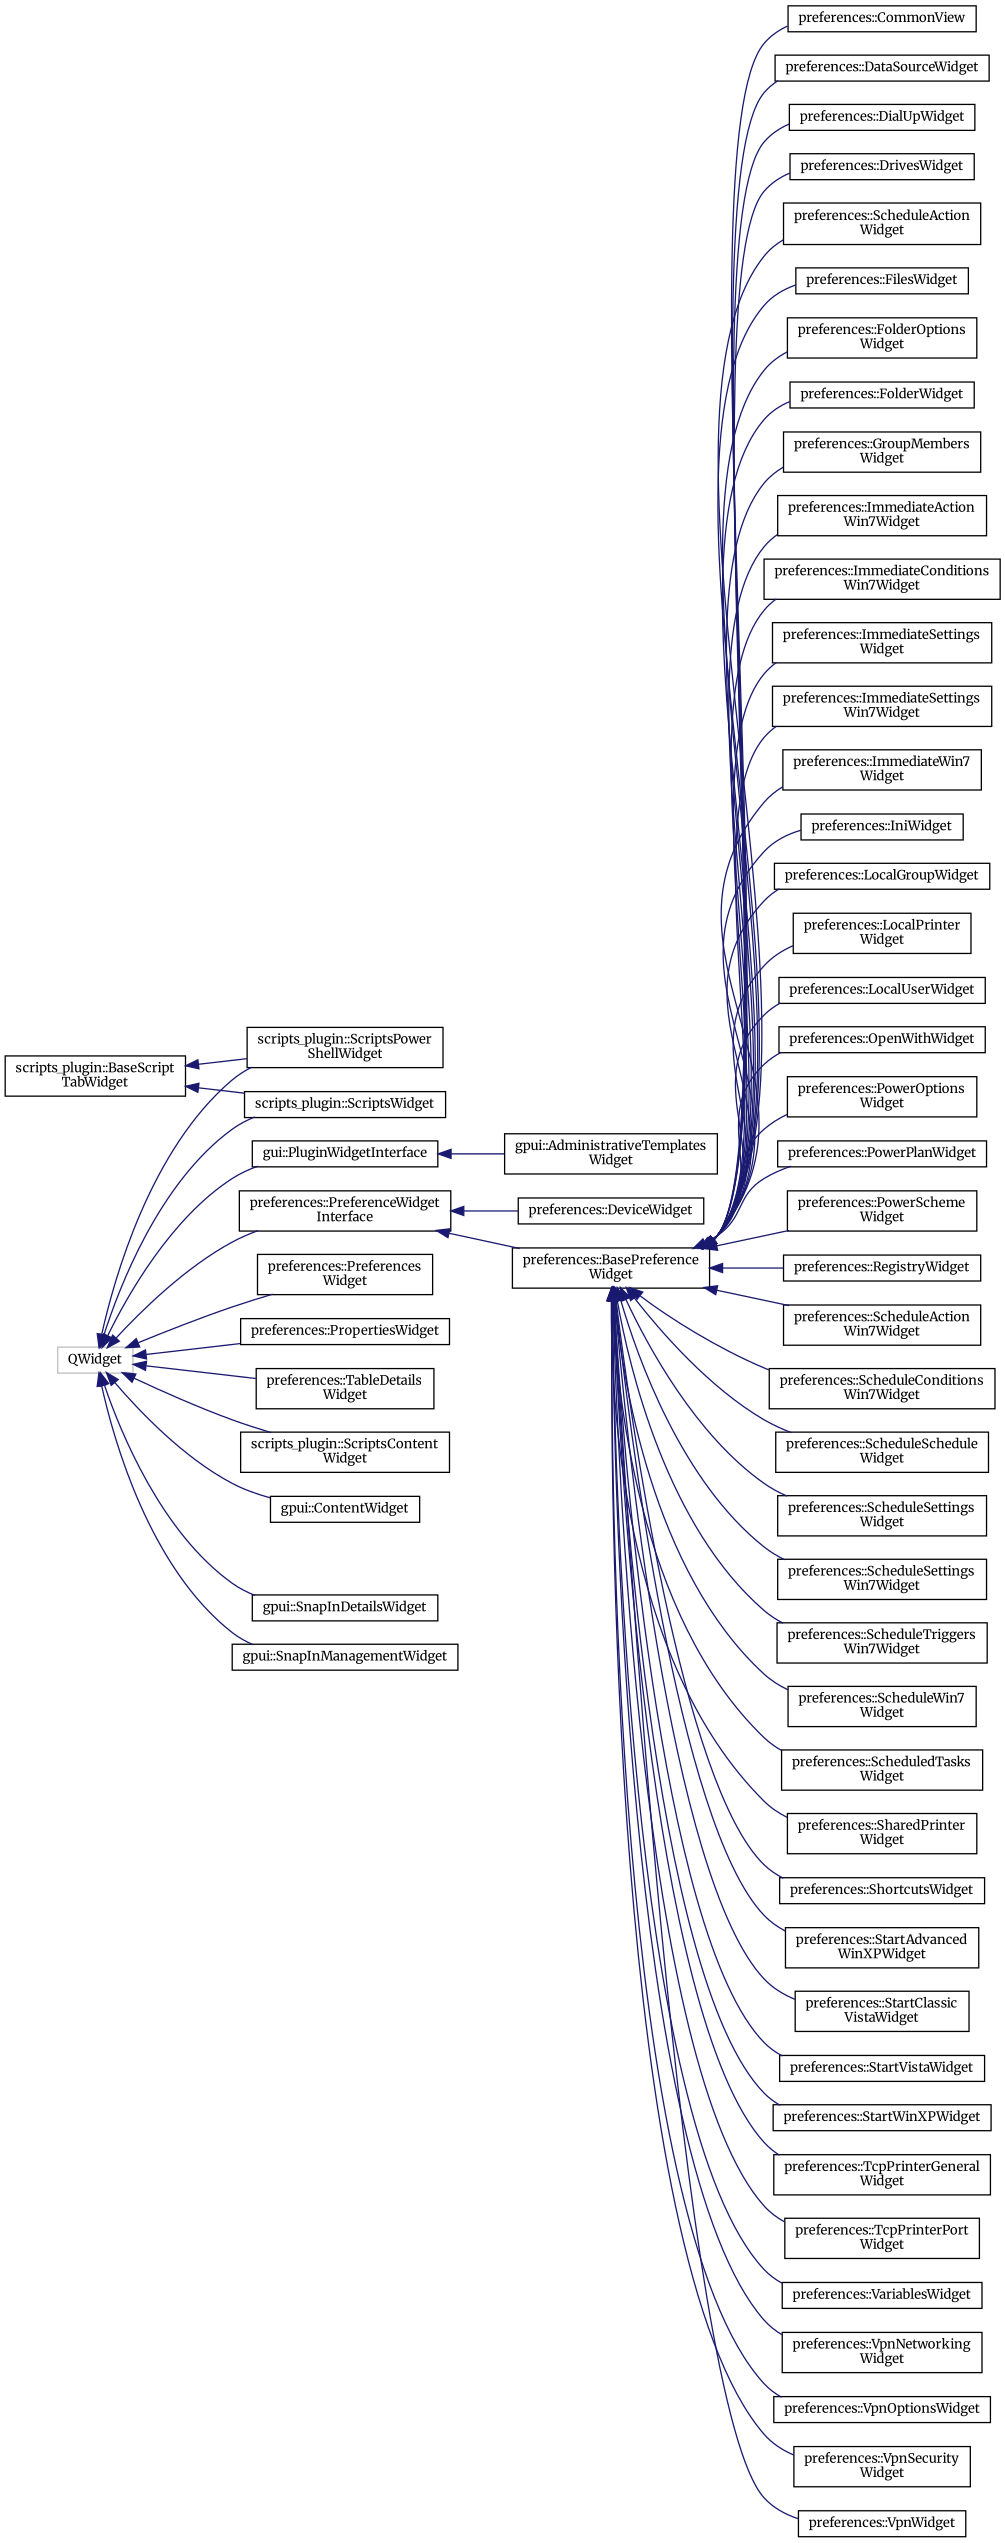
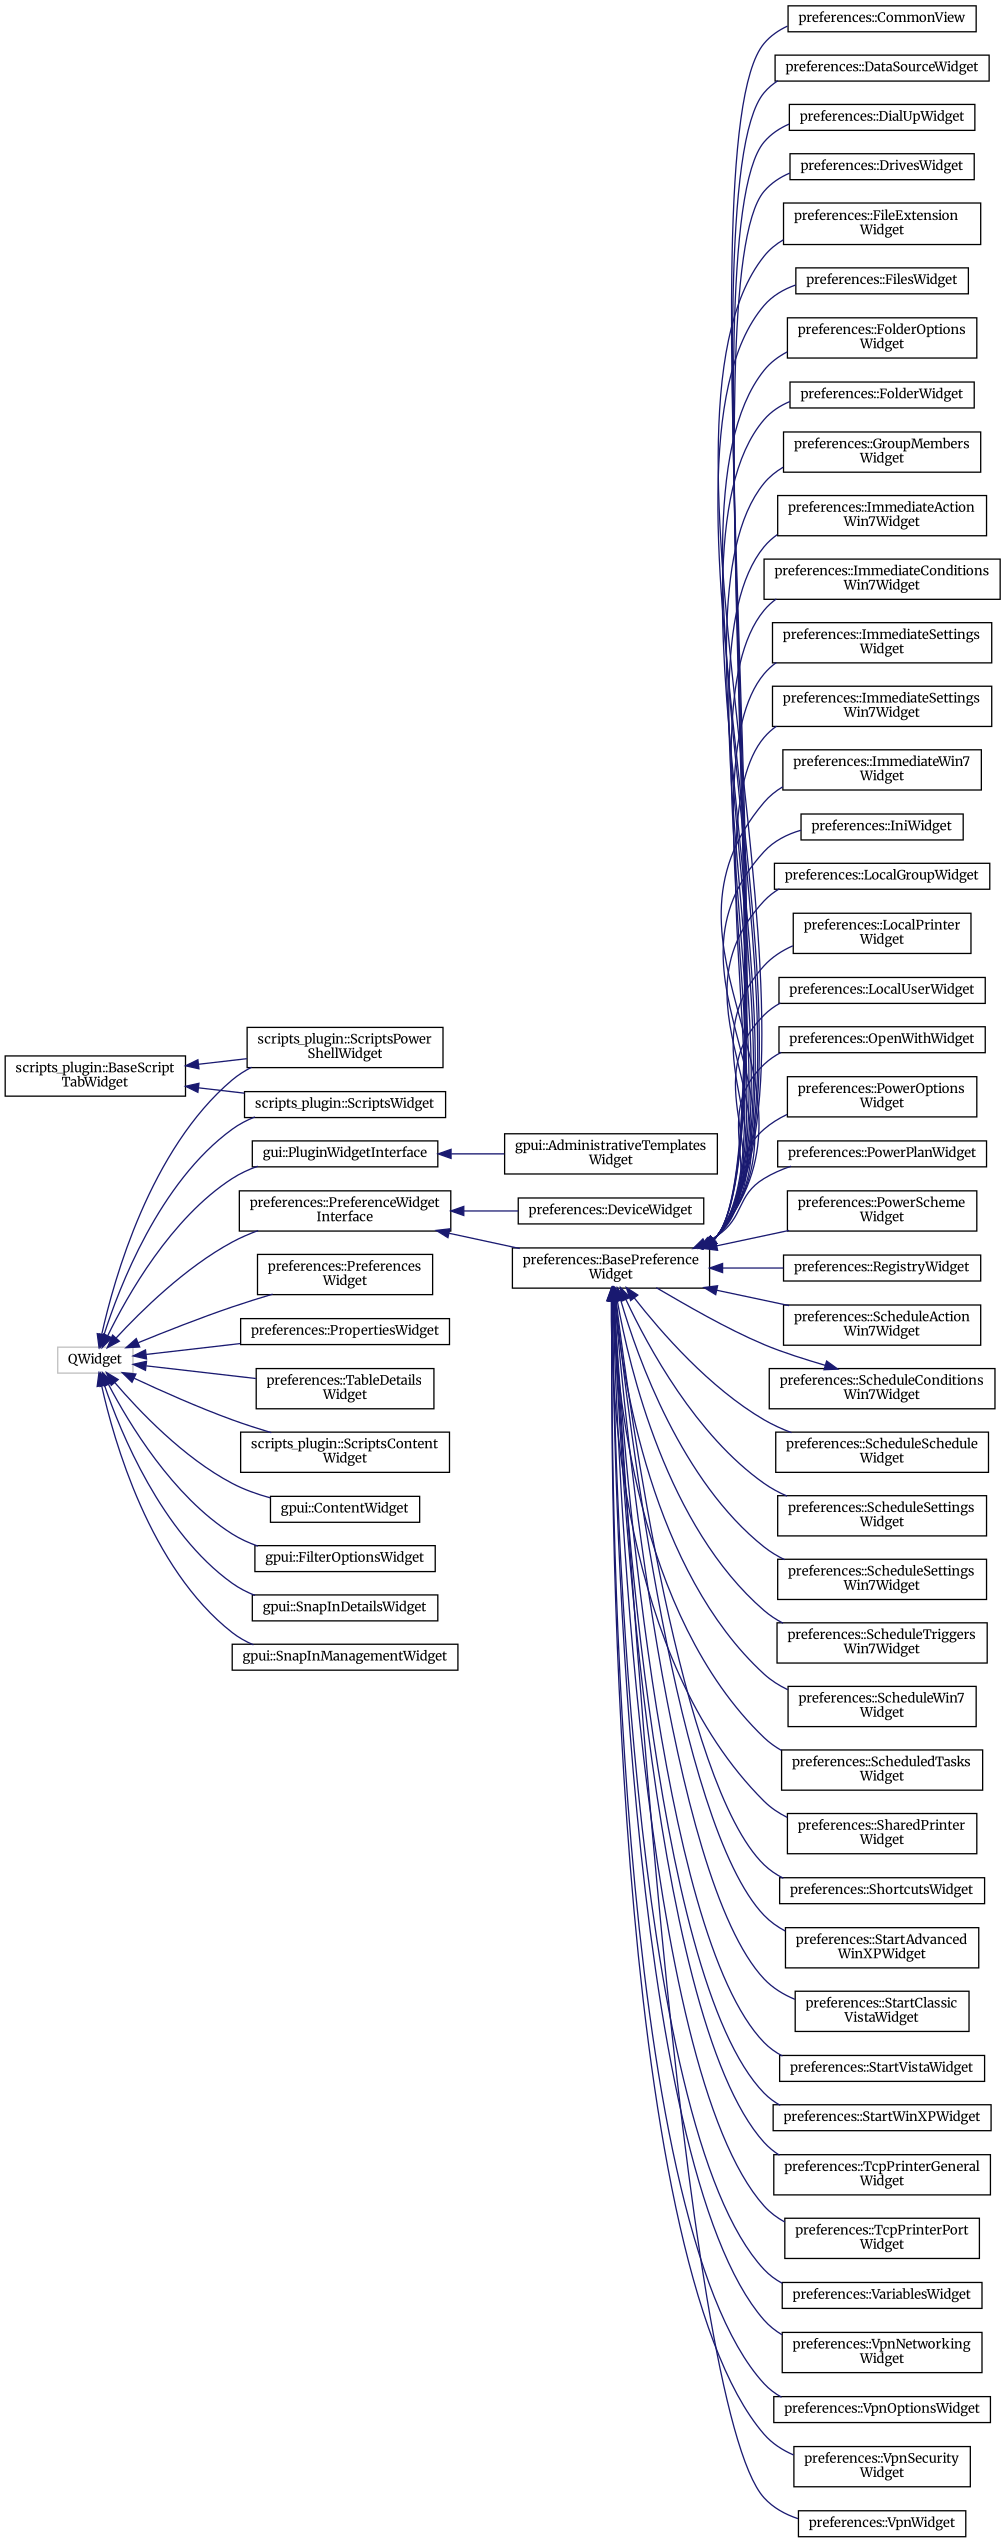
(882, 224) -> (882, 224)
(702, 1337) -> (738, 1333)
none -> (345, 1559)
